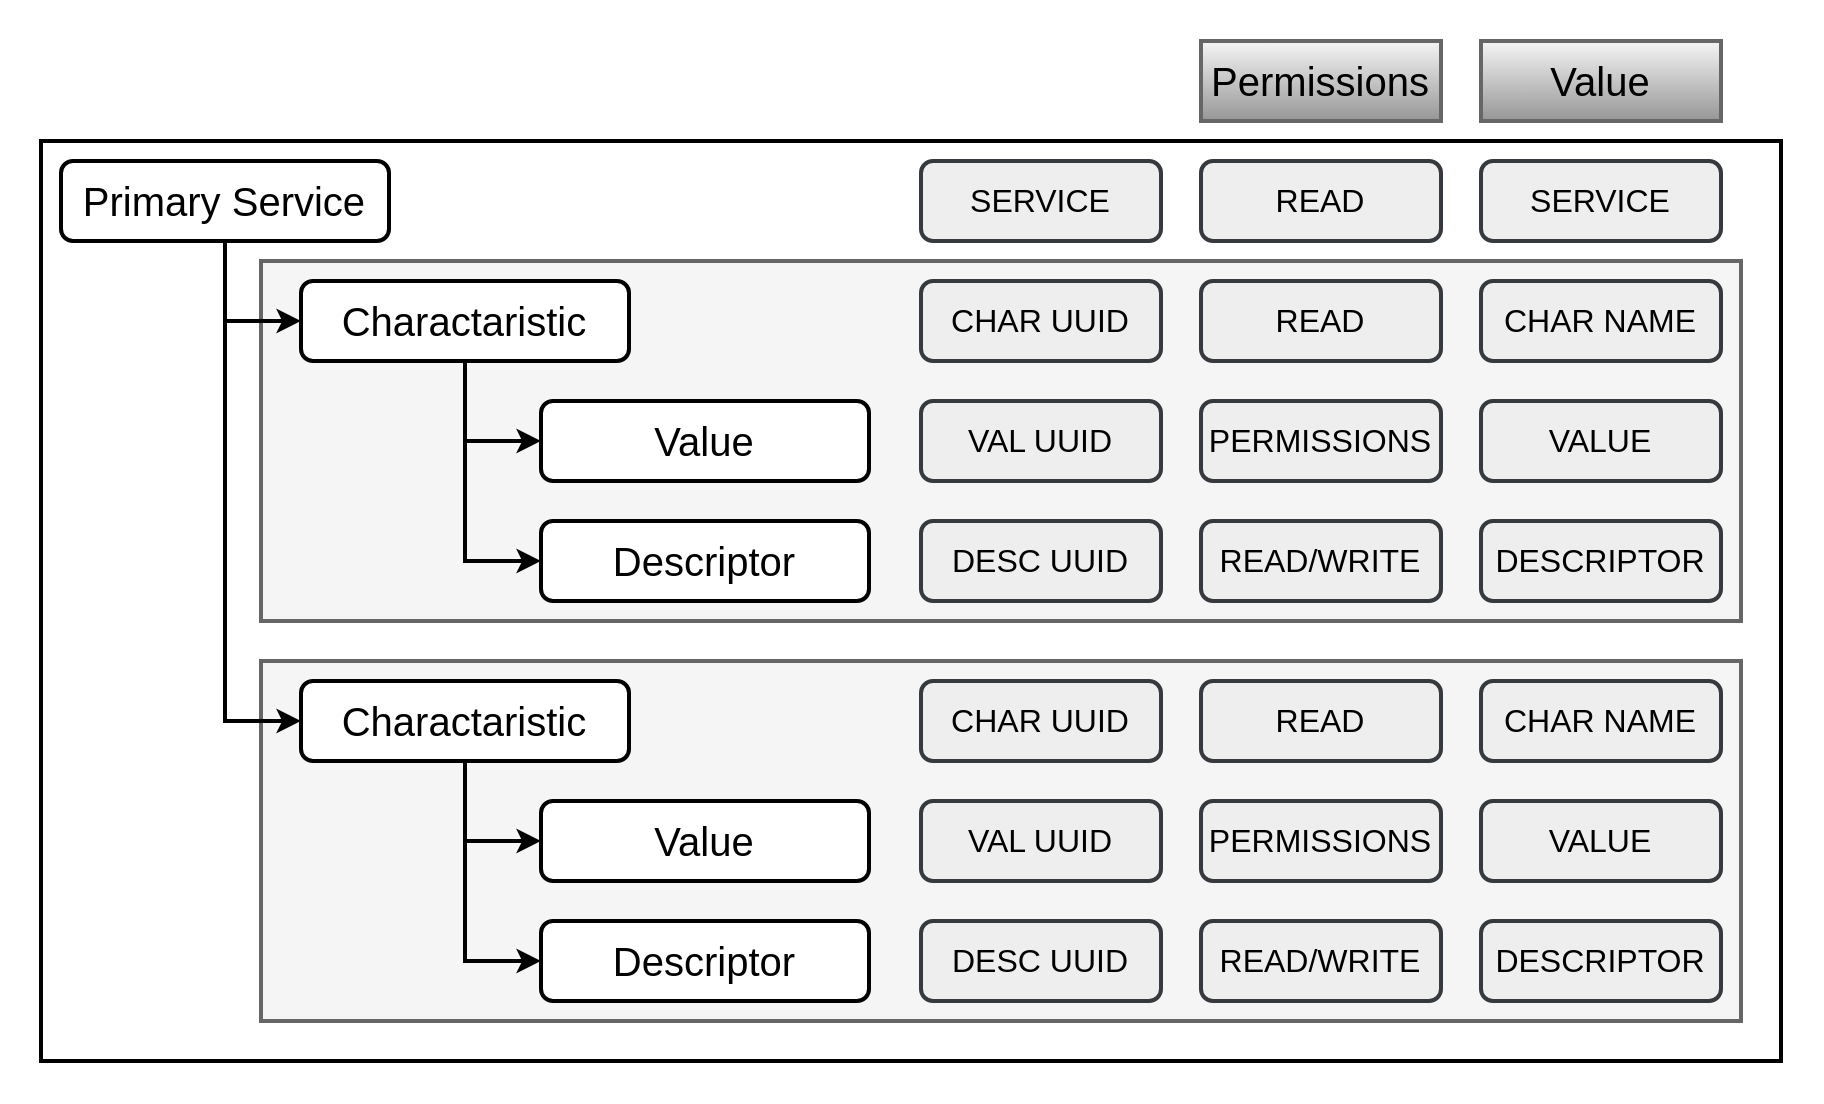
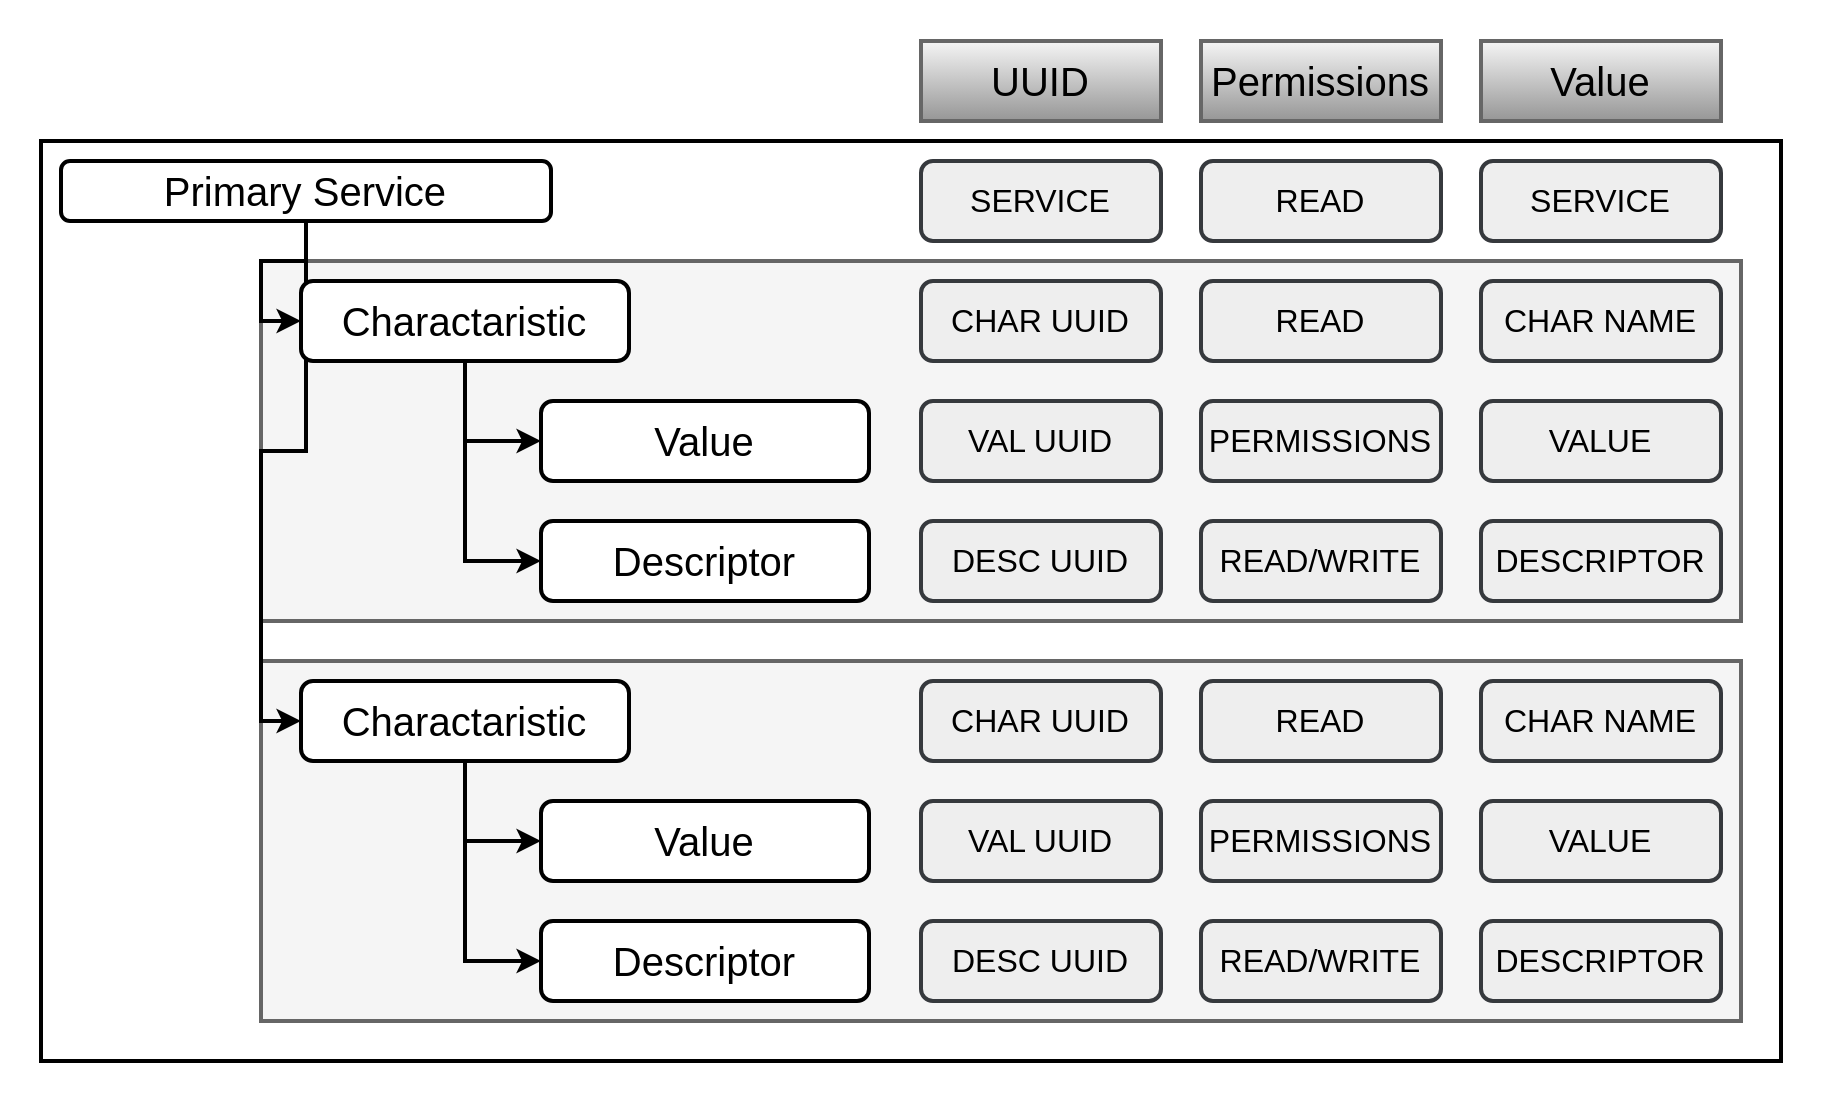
none -> (1041, 81)
(225, 201) -> (306, 191)
